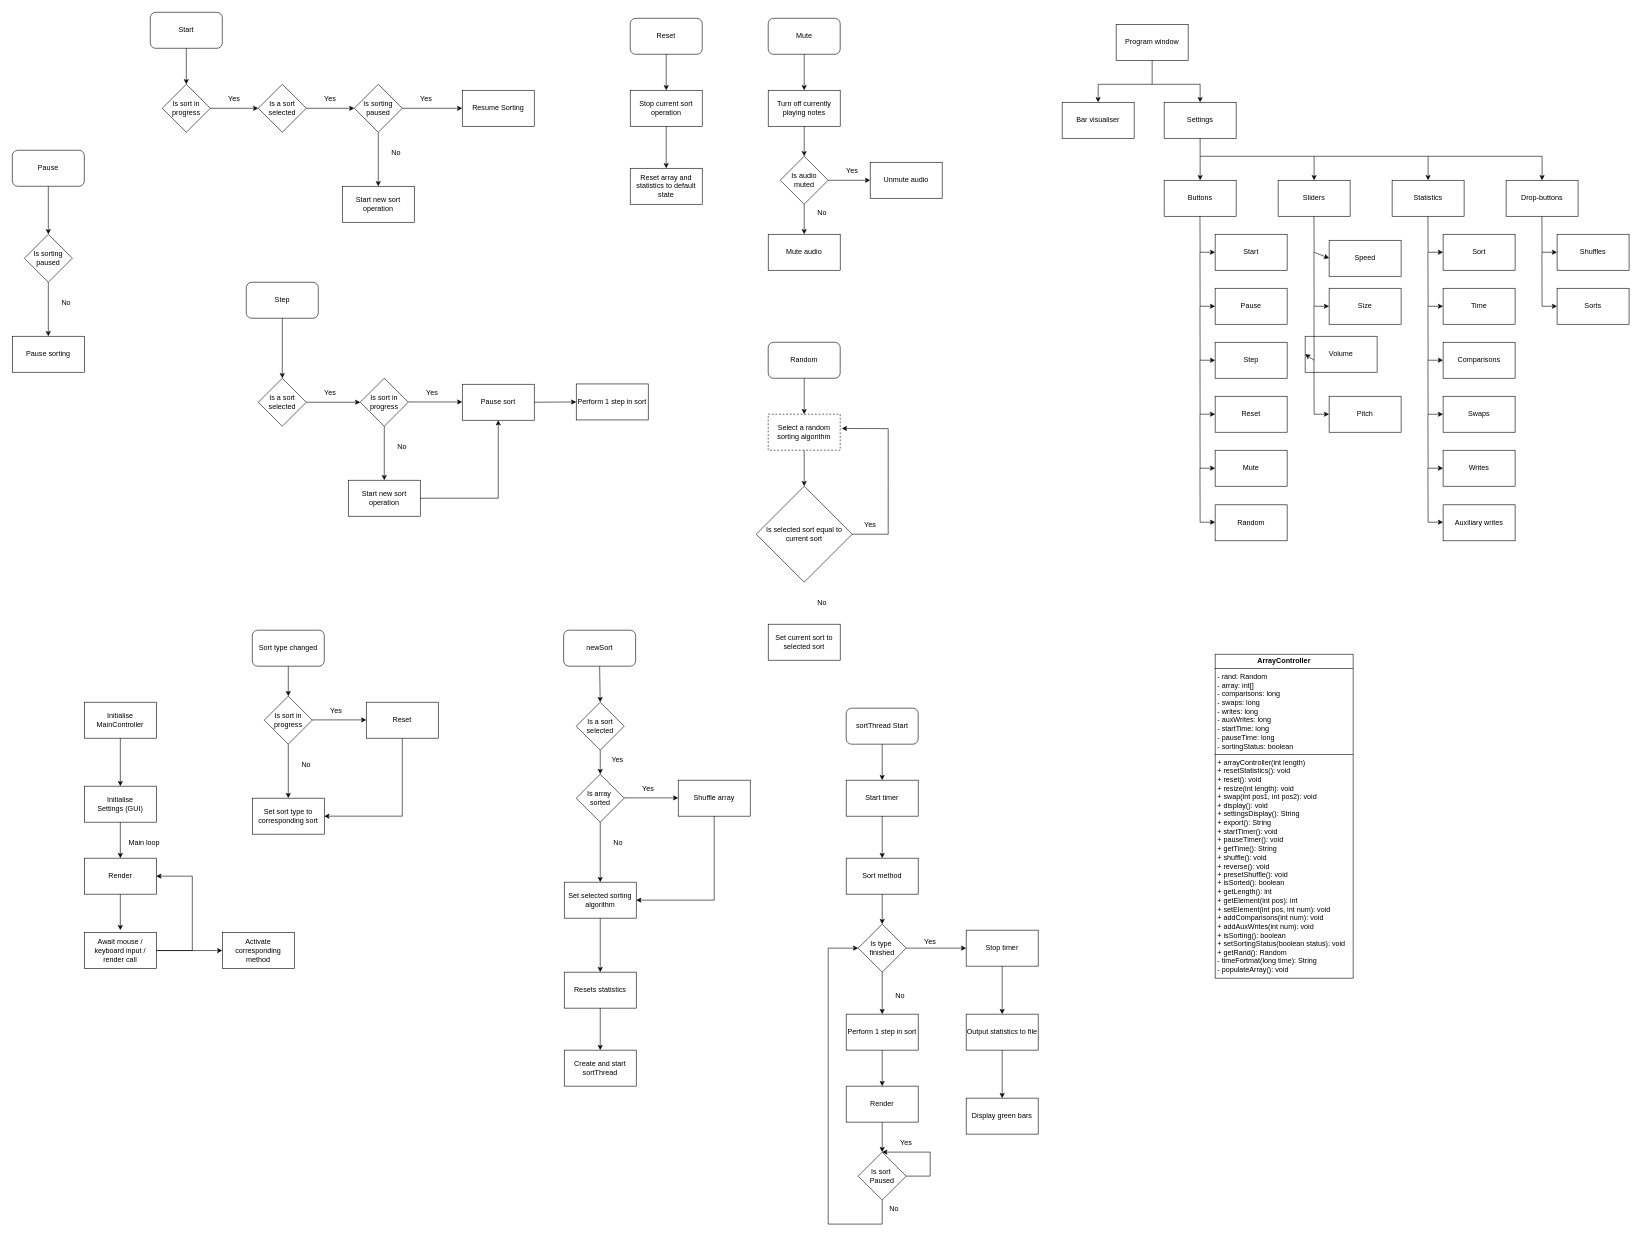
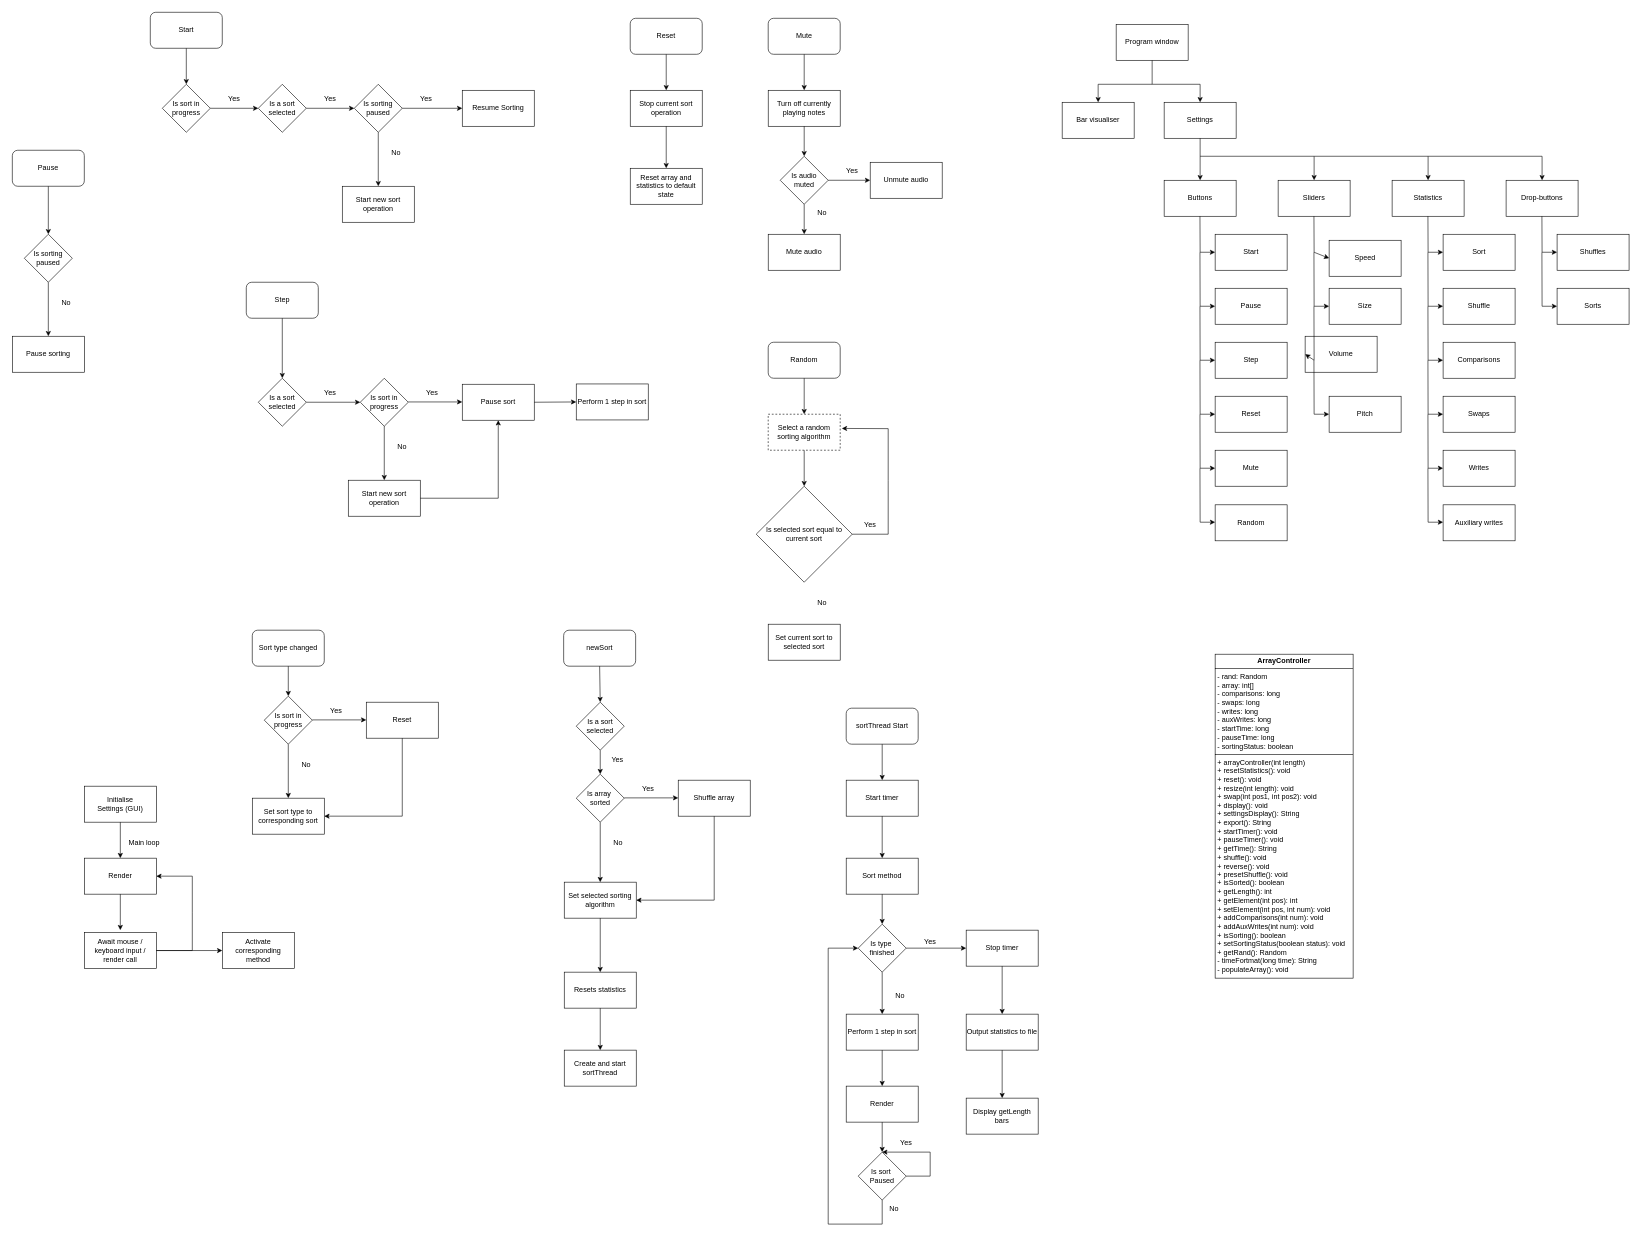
(1479, 306) -> (1479, 306)
(120, 720) -> none
(120, 780) -> none
(1002, 1116) -> (1002, 1116)
